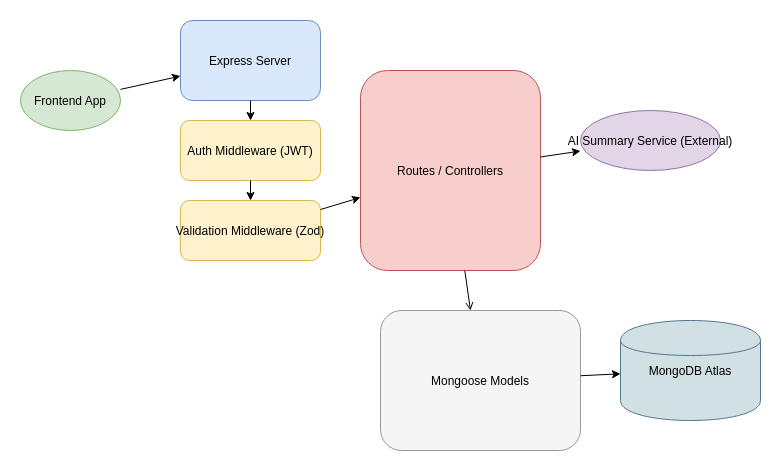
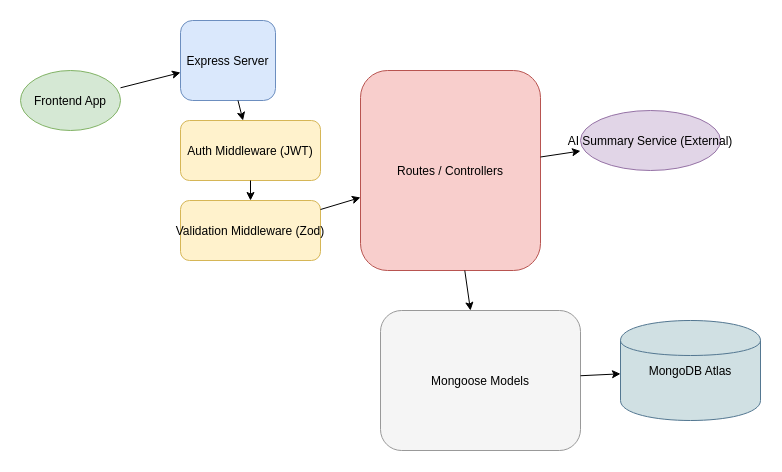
(251, 61) -> (228, 61)
(469, 303) -> (469, 302)
